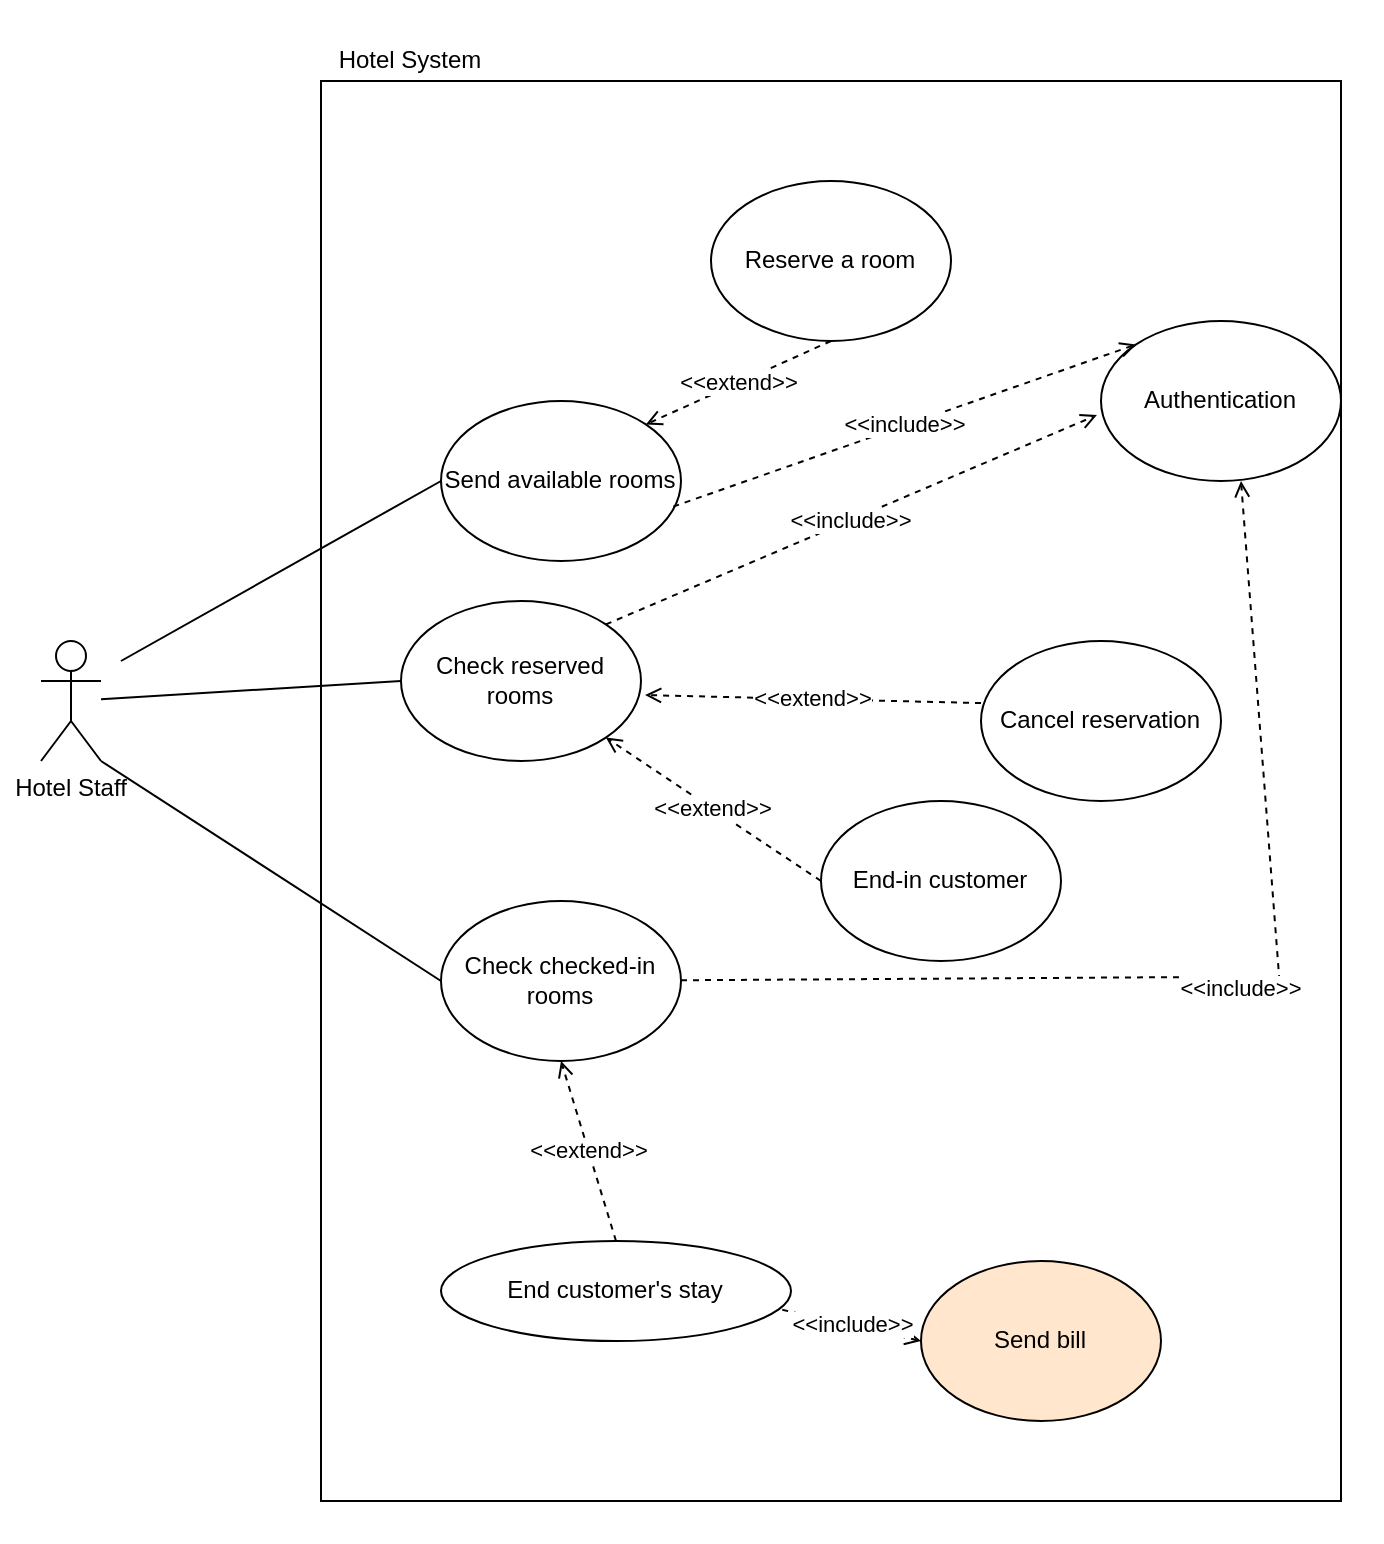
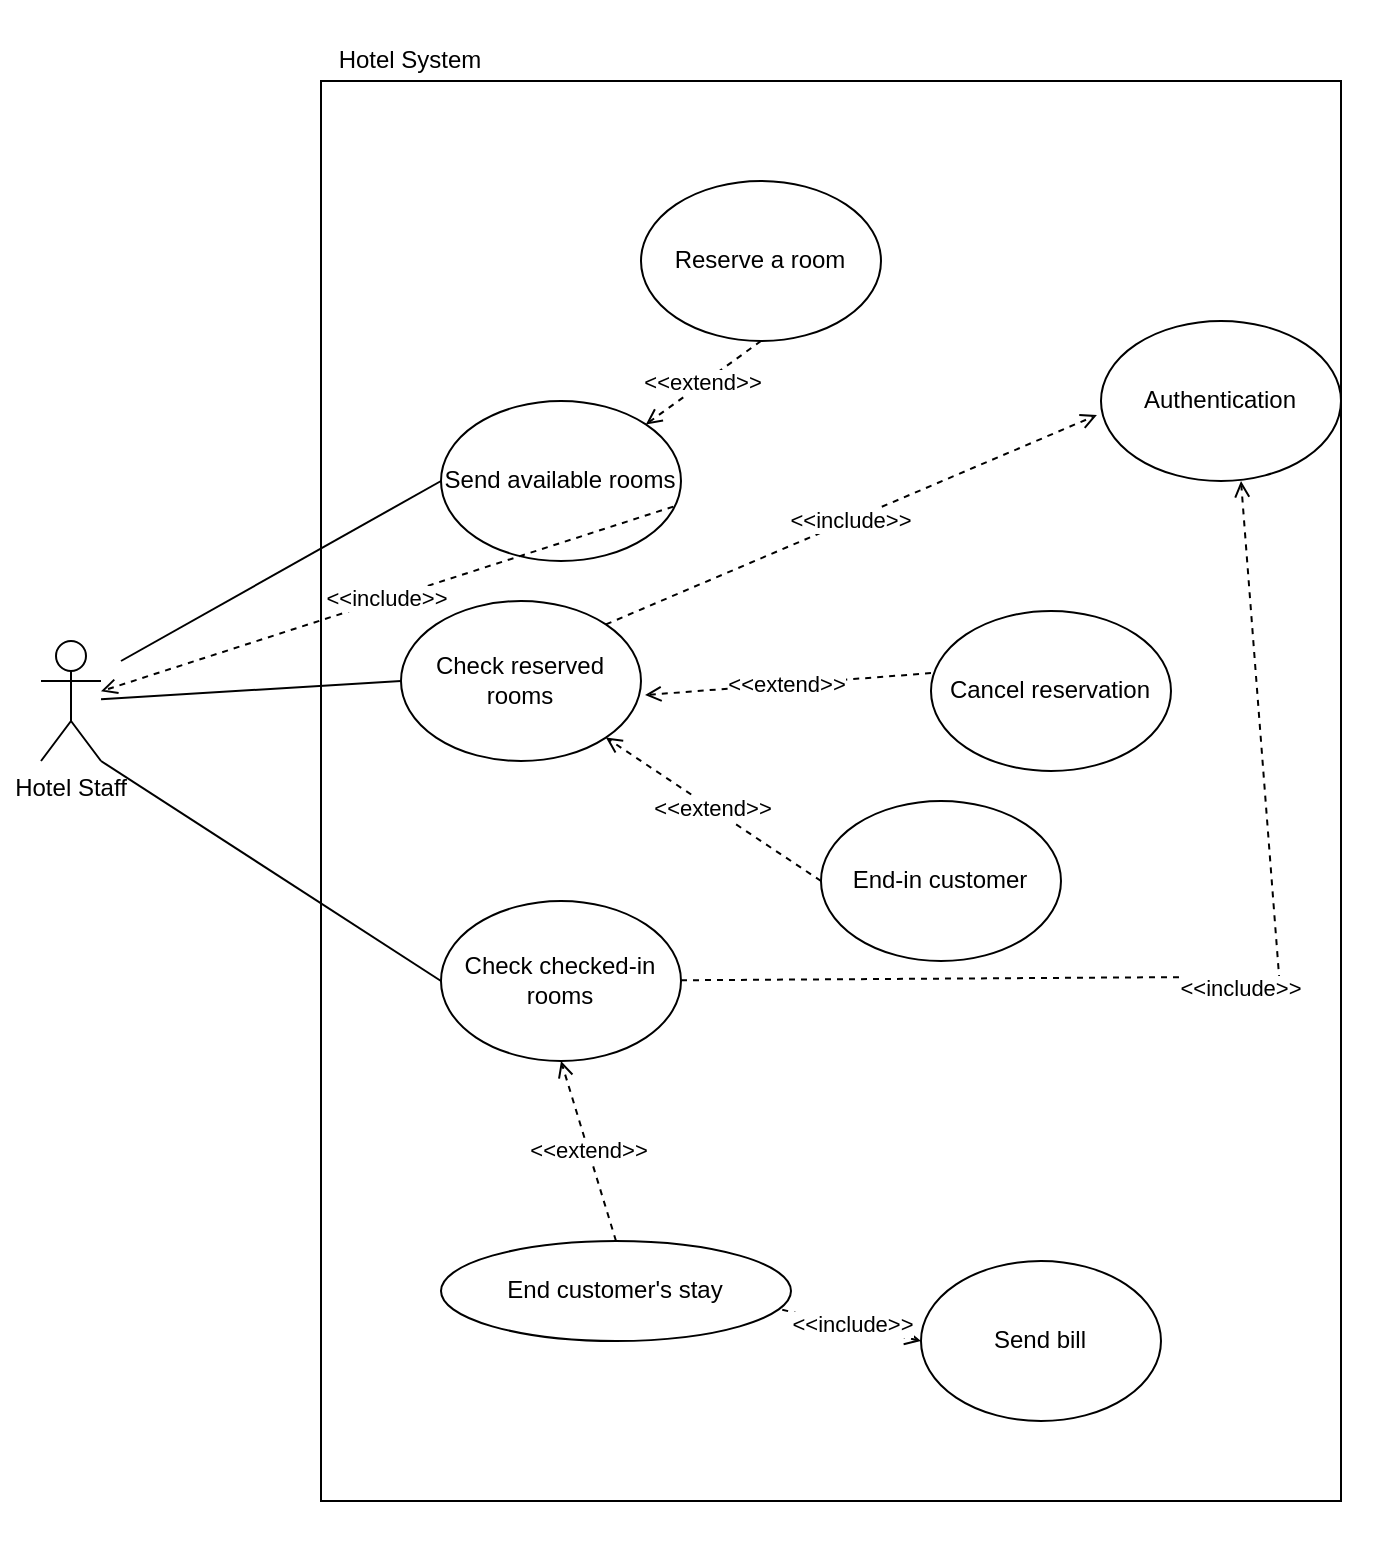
(831, 261) -> (761, 261)
(771, 472) -> (549, 547)
(1101, 721) -> (1051, 691)
(1041, 1341) -> (1041, 1341)
